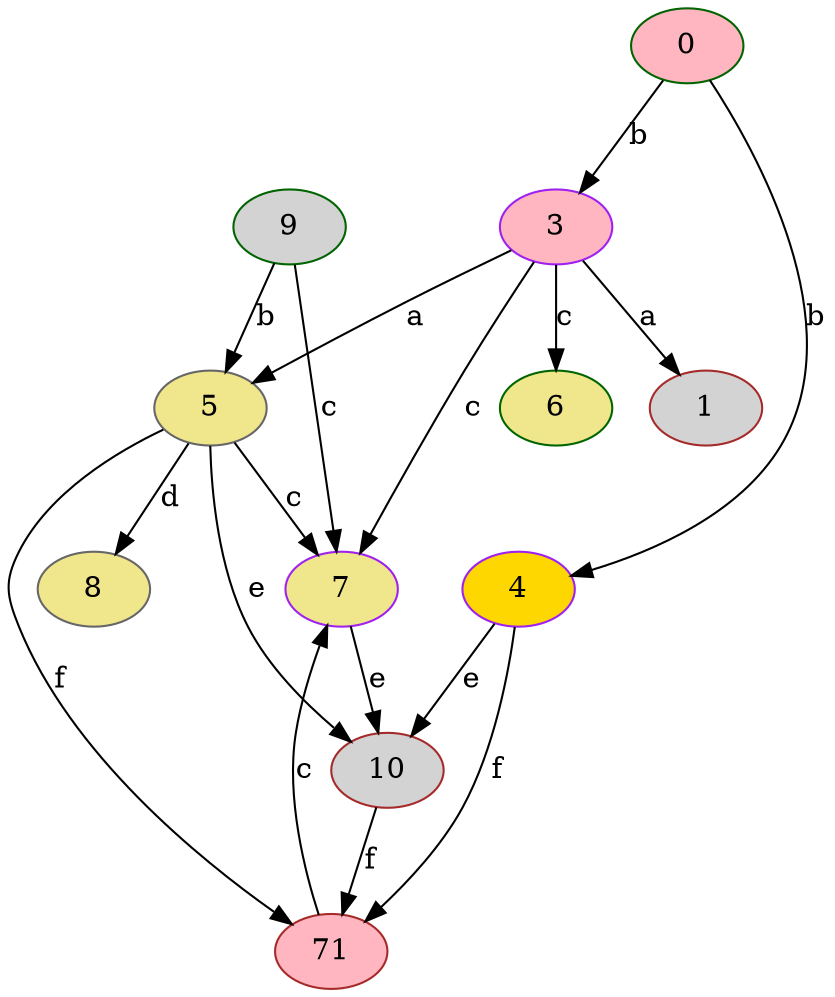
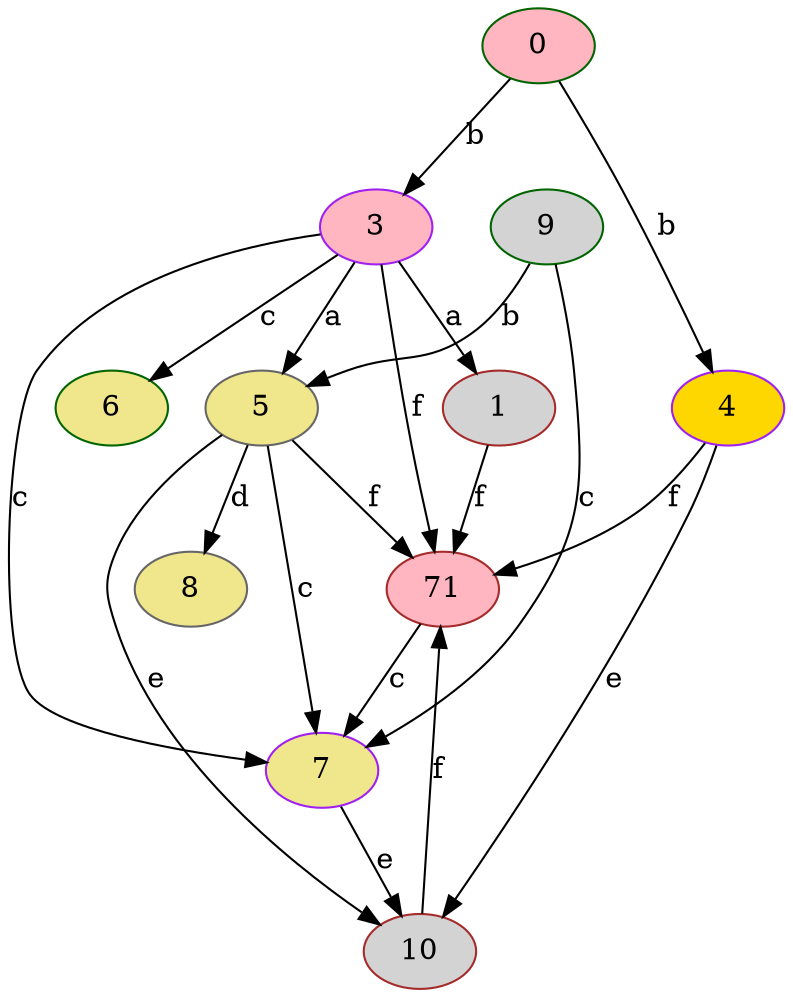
none -> (403, 398)
none -> (474, 488)
